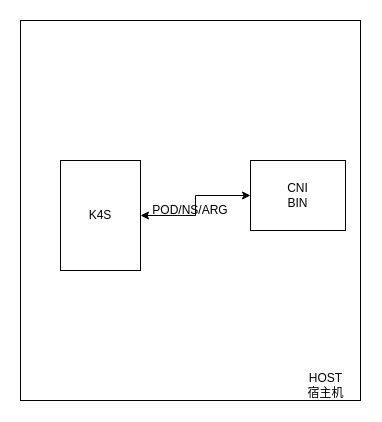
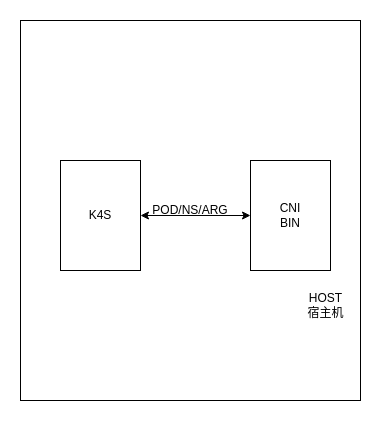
(298, 196) -> (291, 216)
(326, 386) -> (326, 306)
